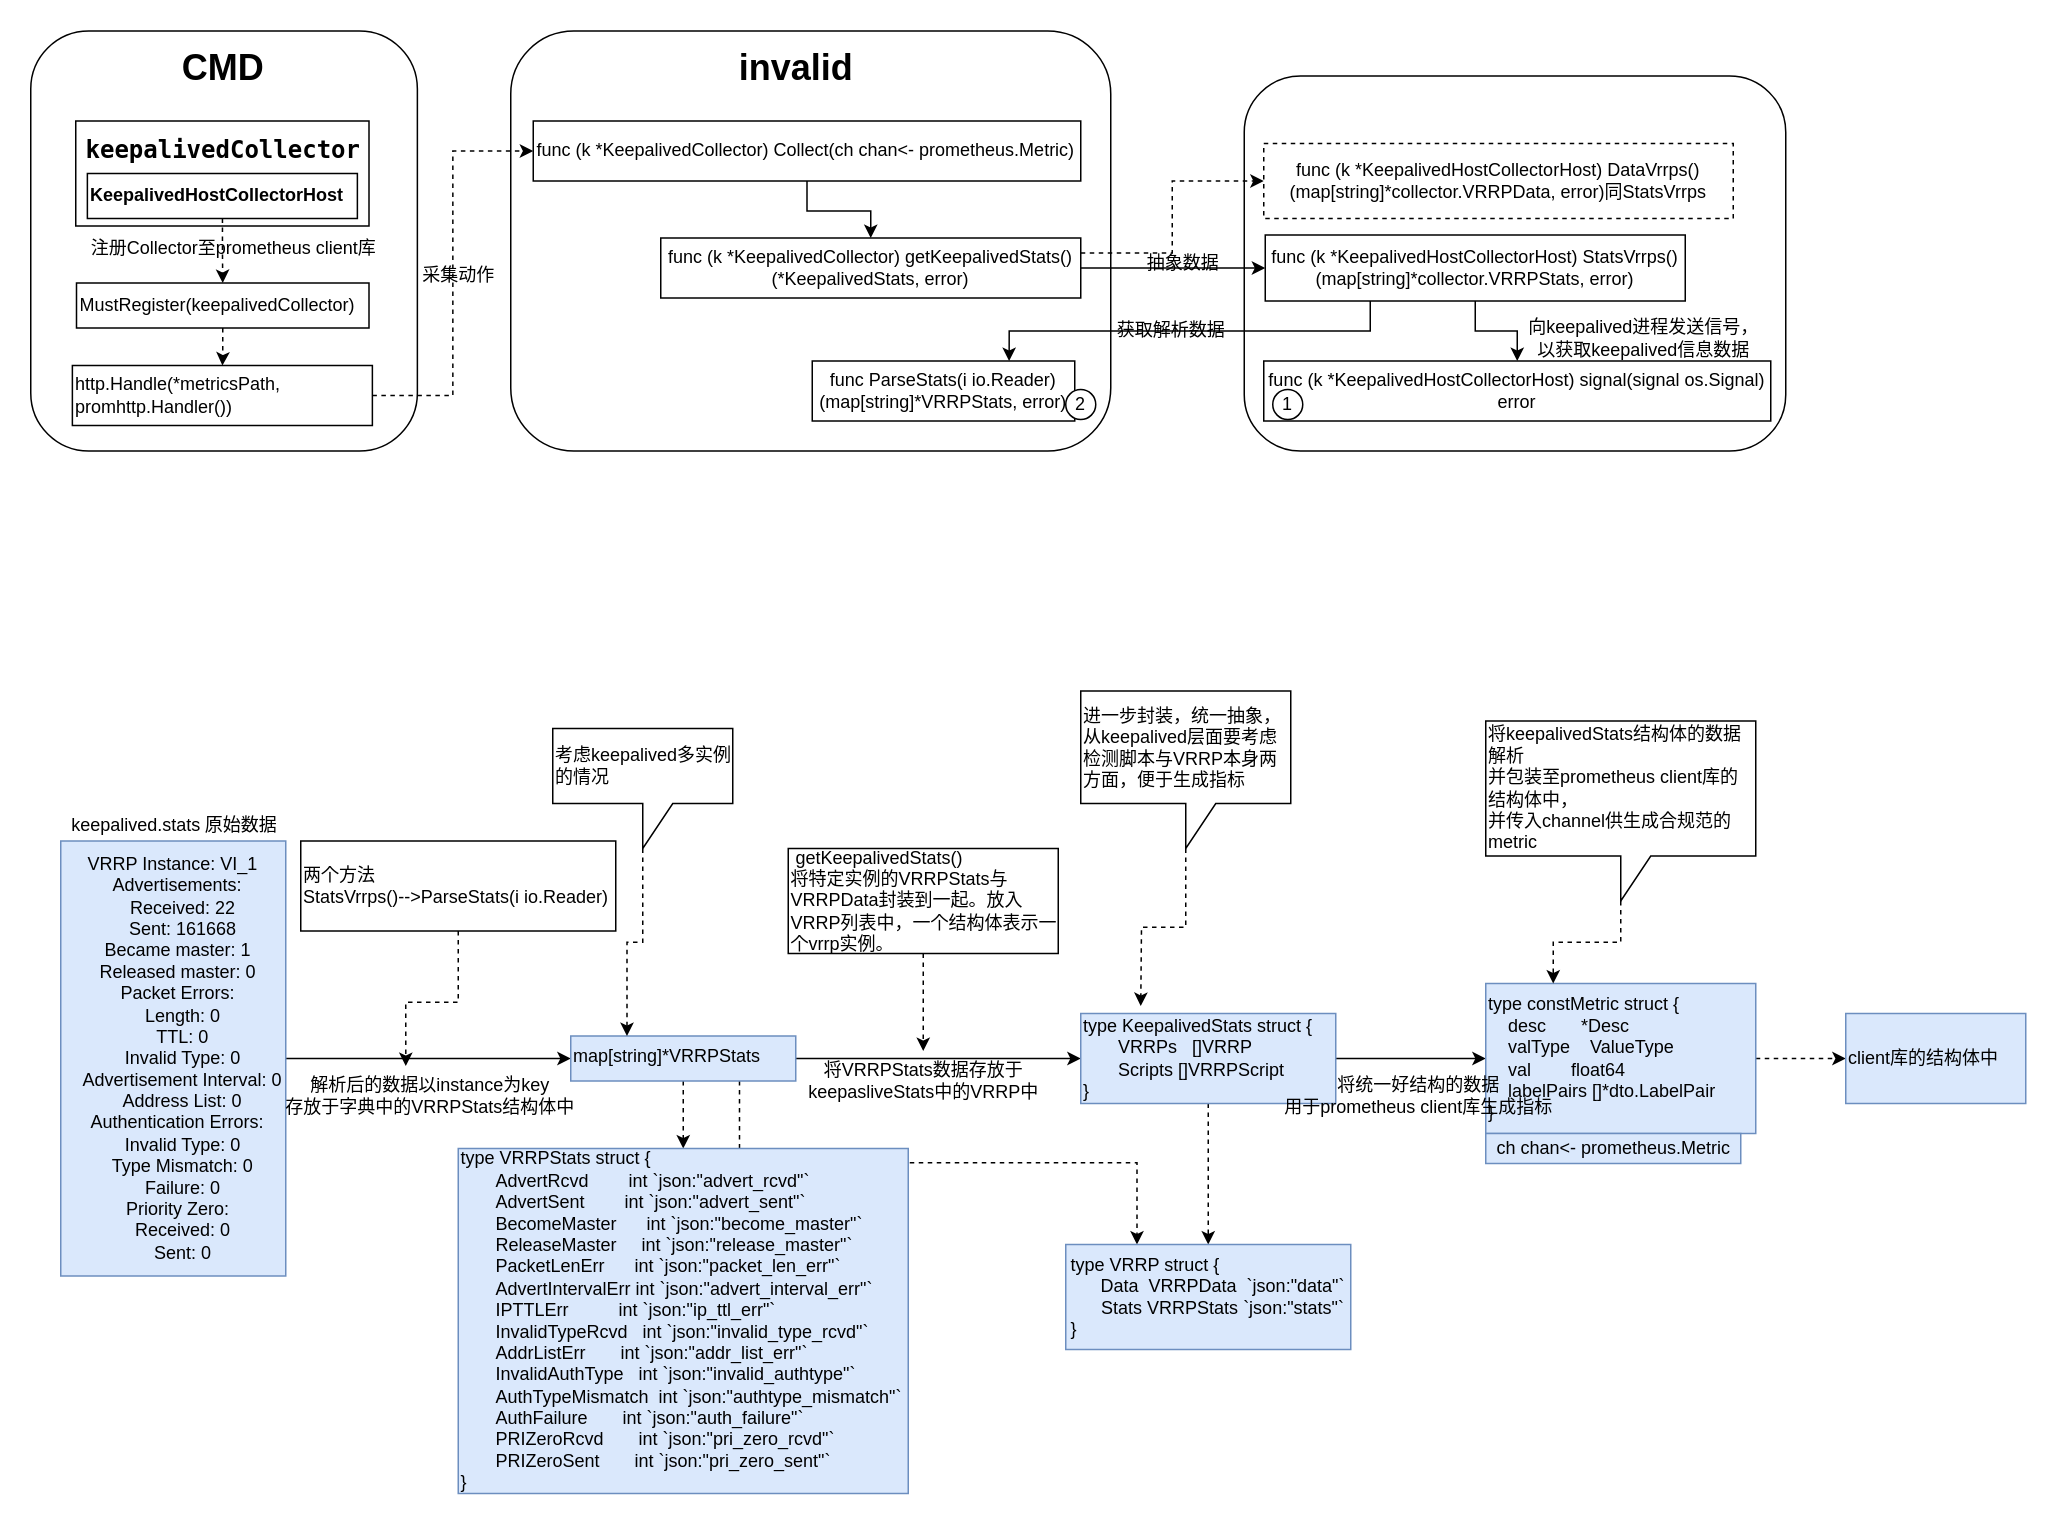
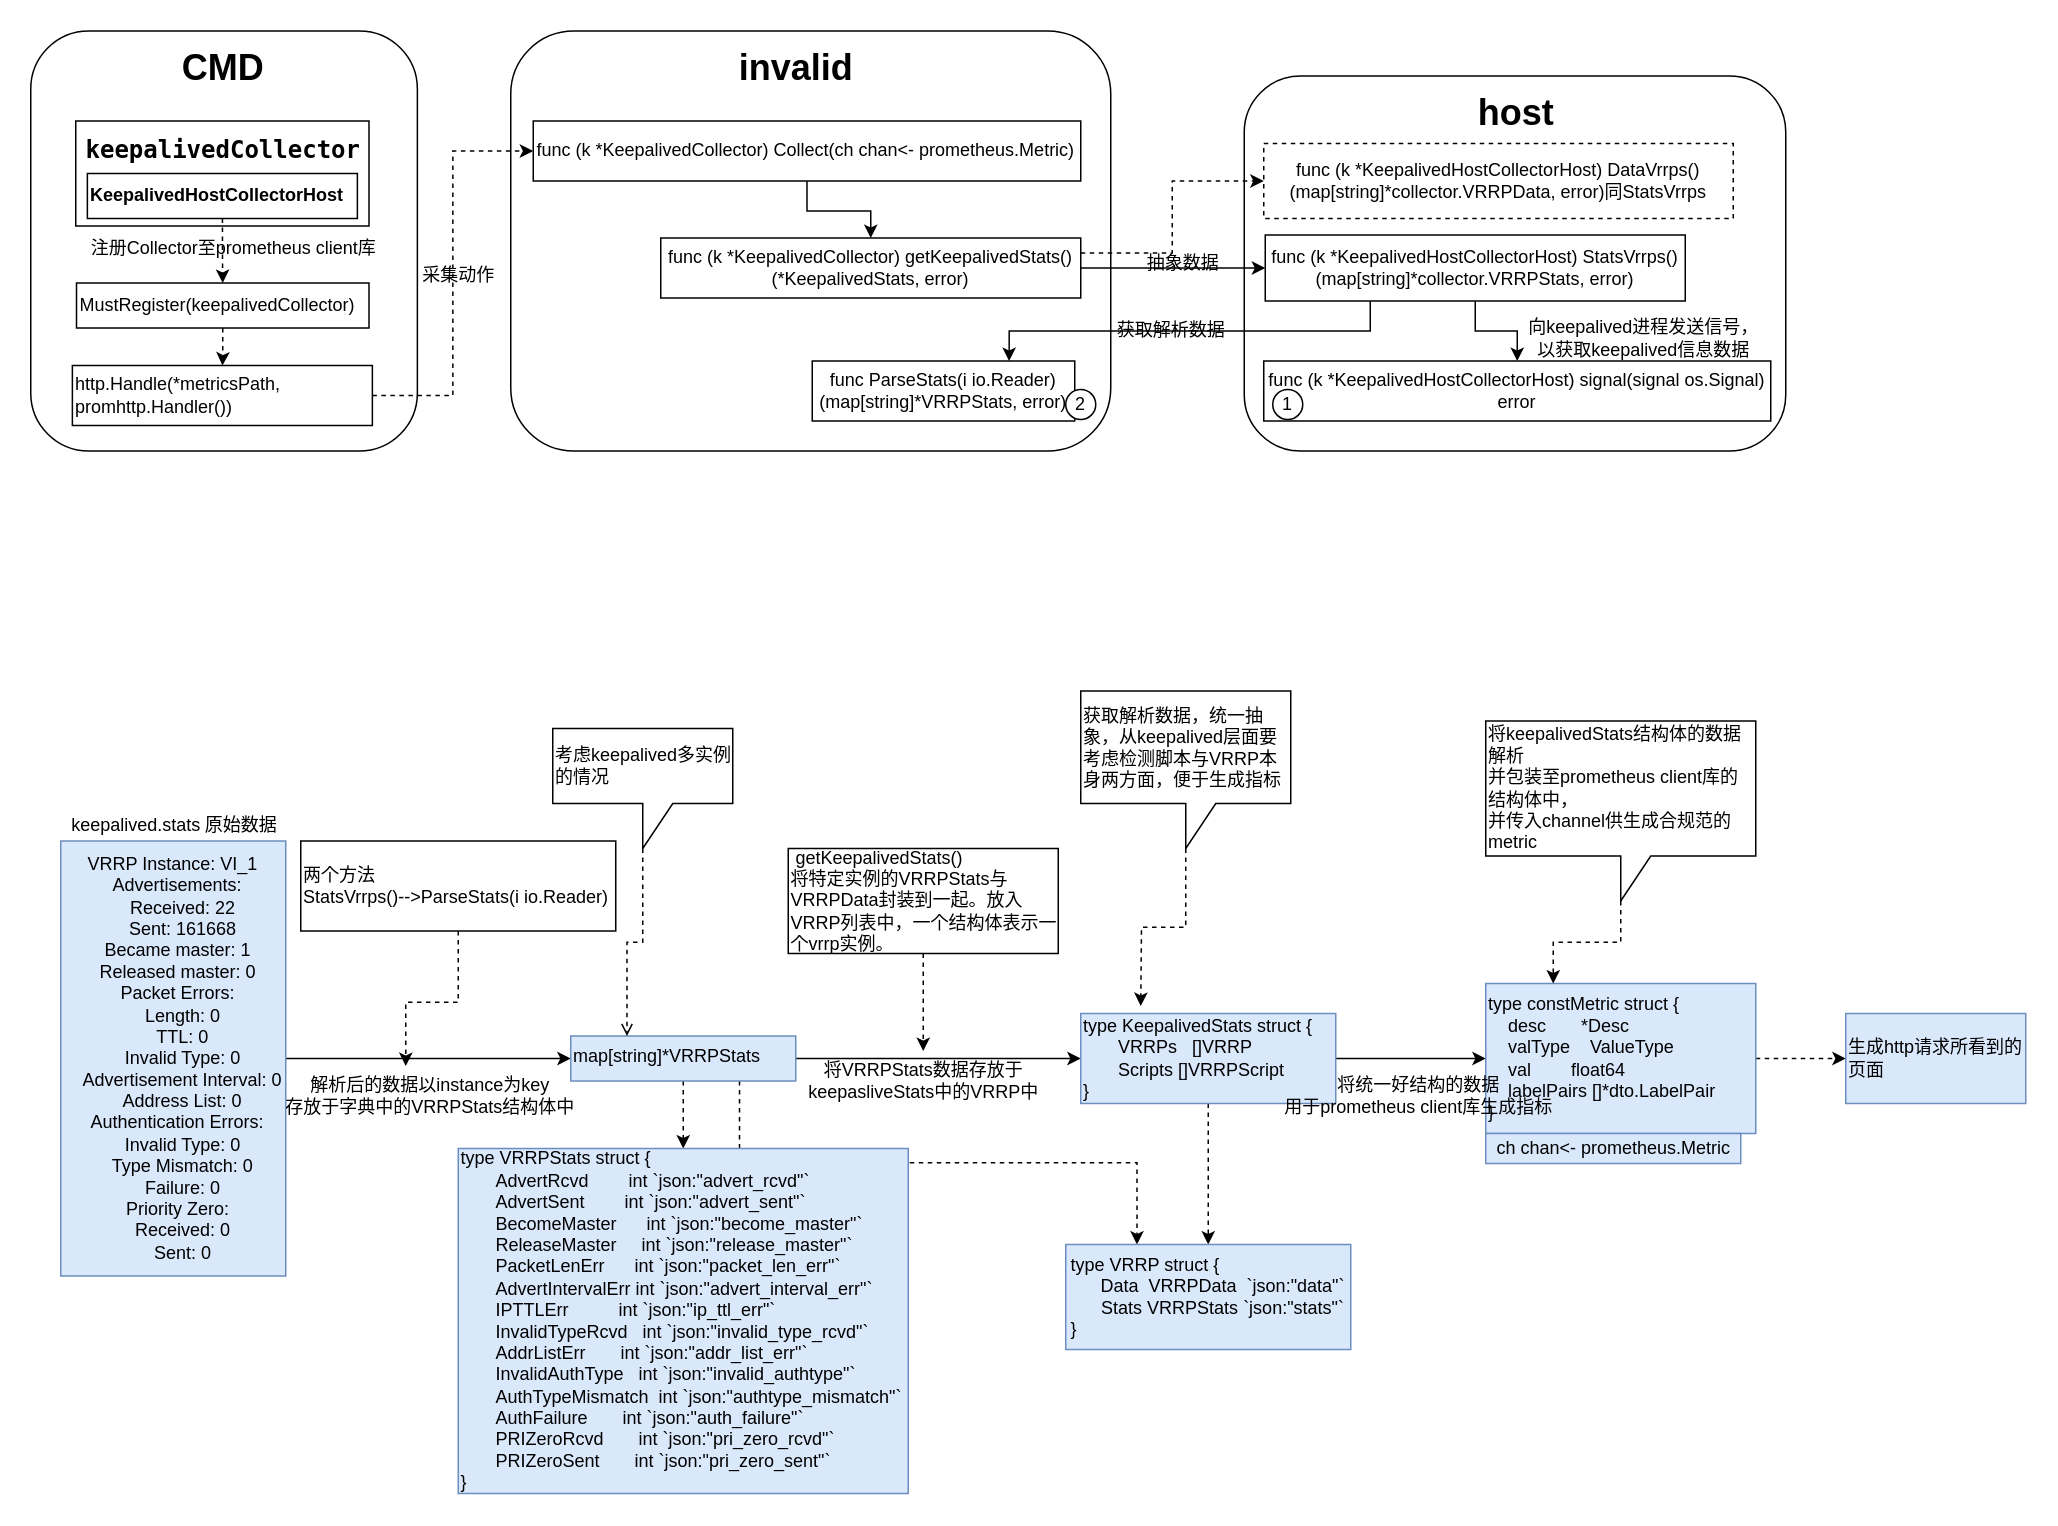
none -> (1515, 113)
(1187, 748) -> (1187, 748)
(627, 1024) -> (627, 1027)
(1928, 1058) -> (1937, 1058)
